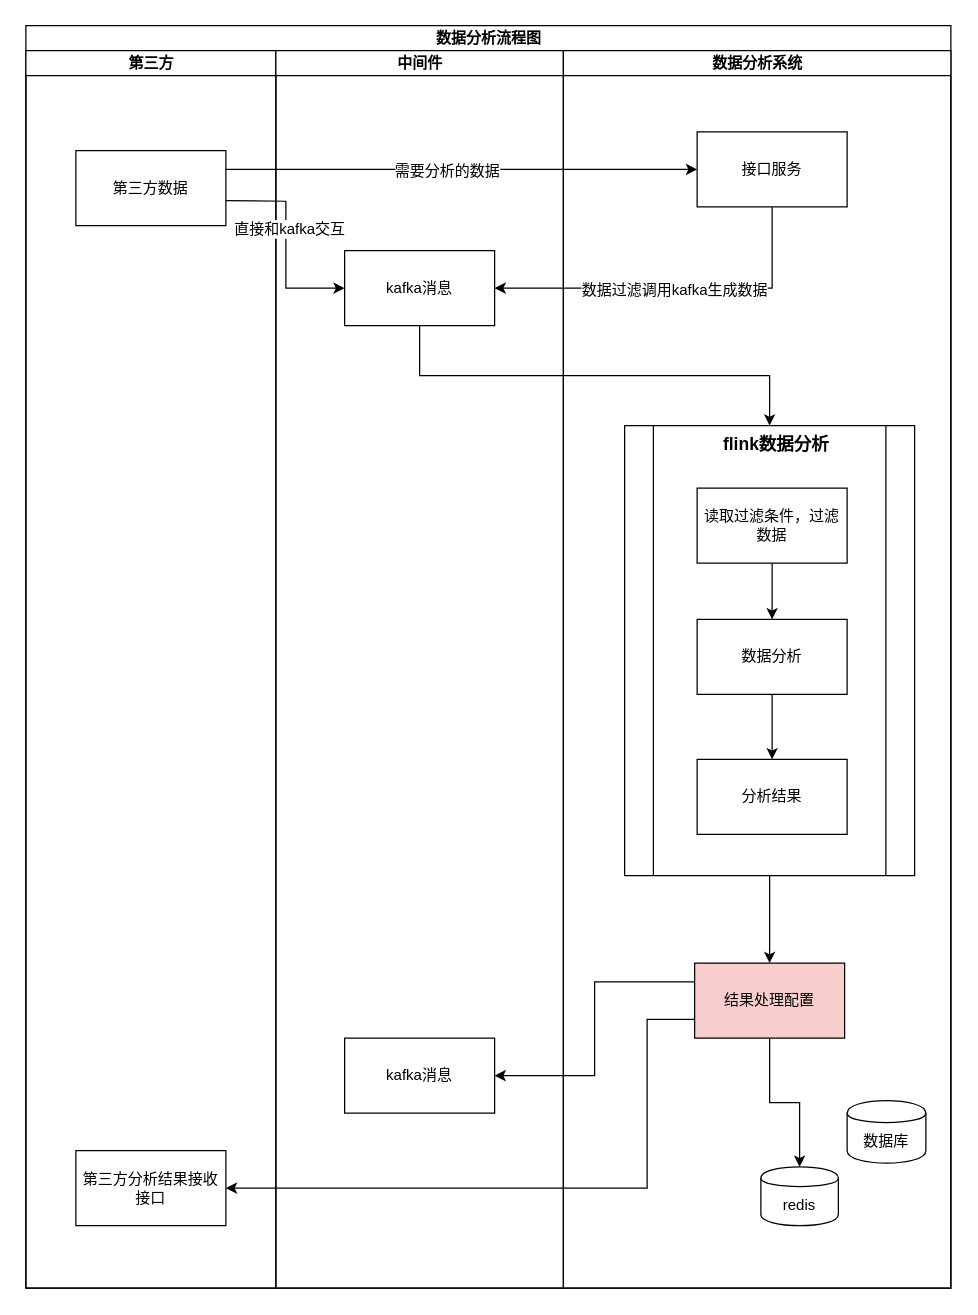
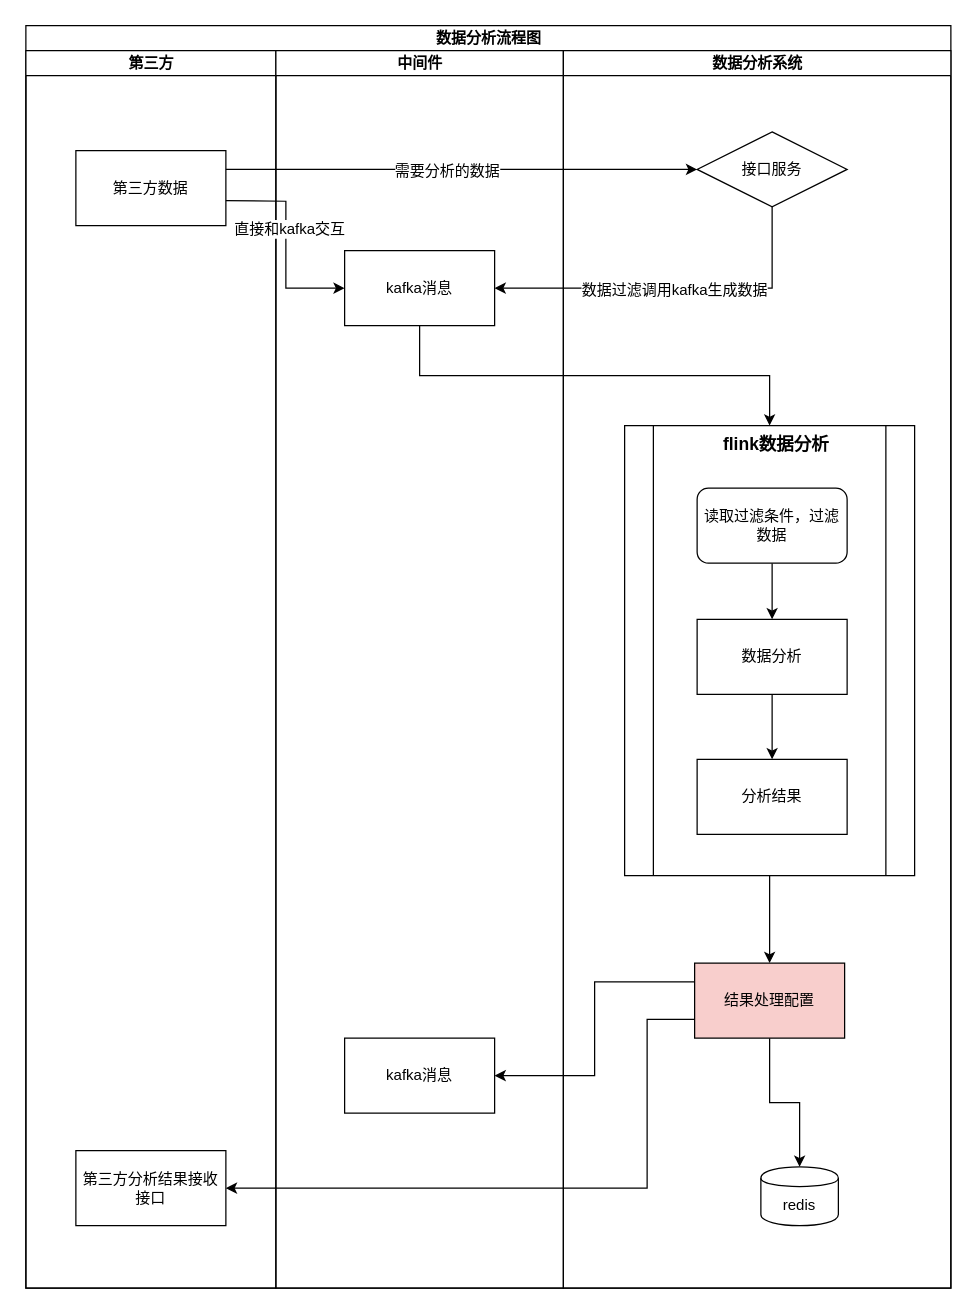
(772, 169) -> (772, 169)
(772, 526) -> (772, 526)
(886, 1132) -> none
